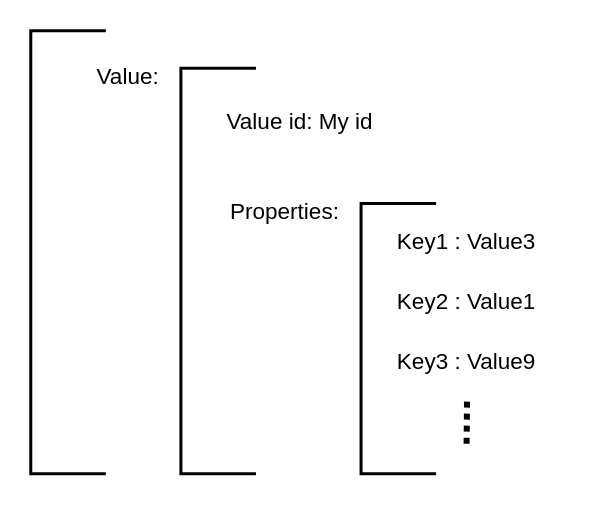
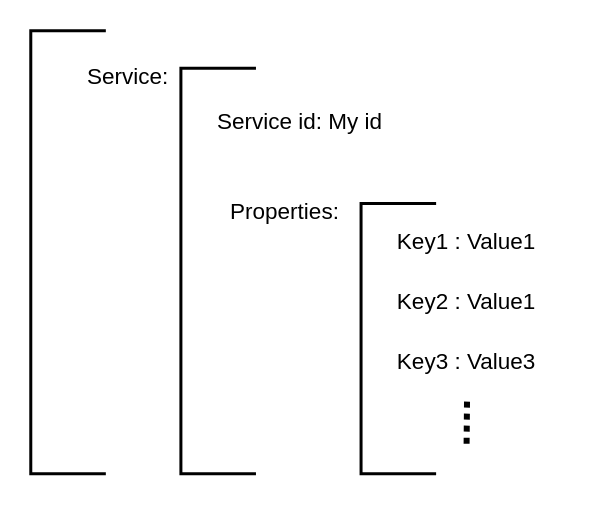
(128, 76) -> (128, 76)
(300, 121) -> (300, 121)
(467, 241) -> (467, 241)
(467, 361) -> (467, 361)
